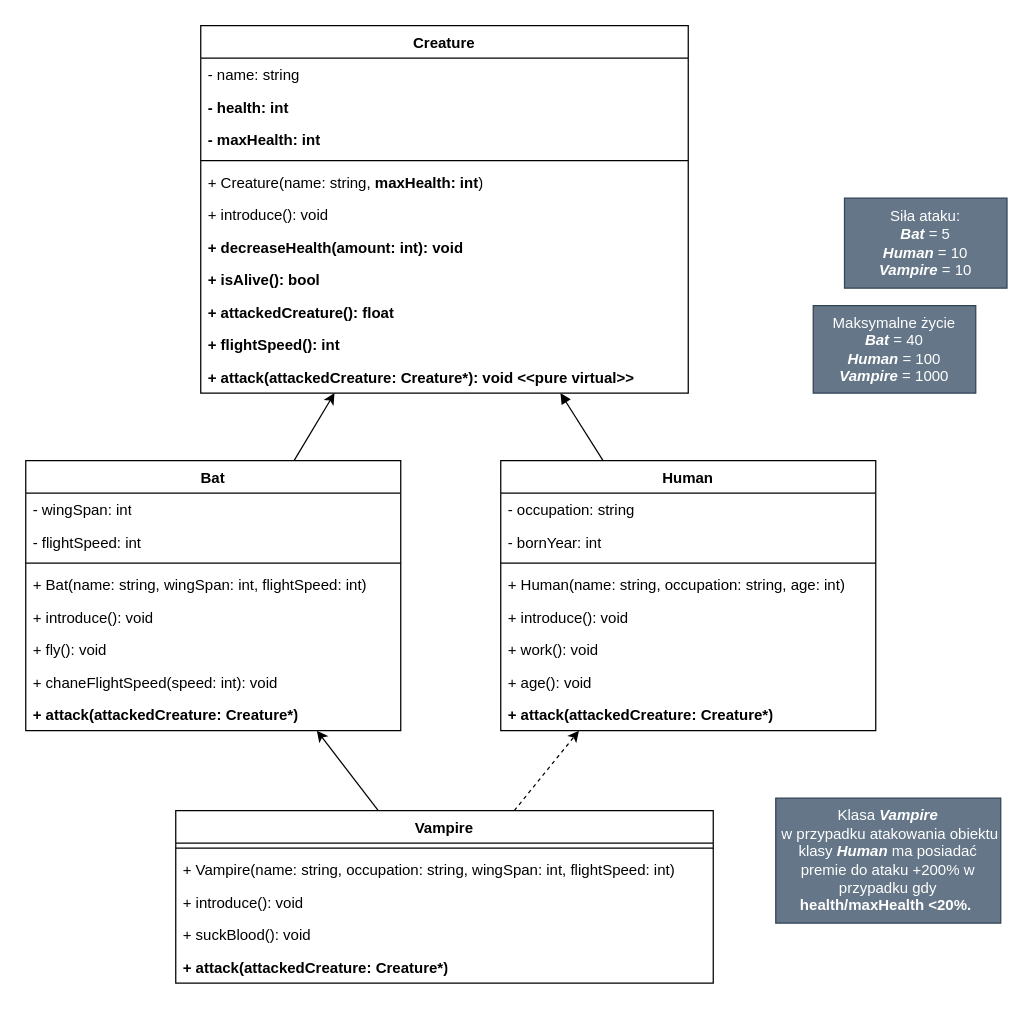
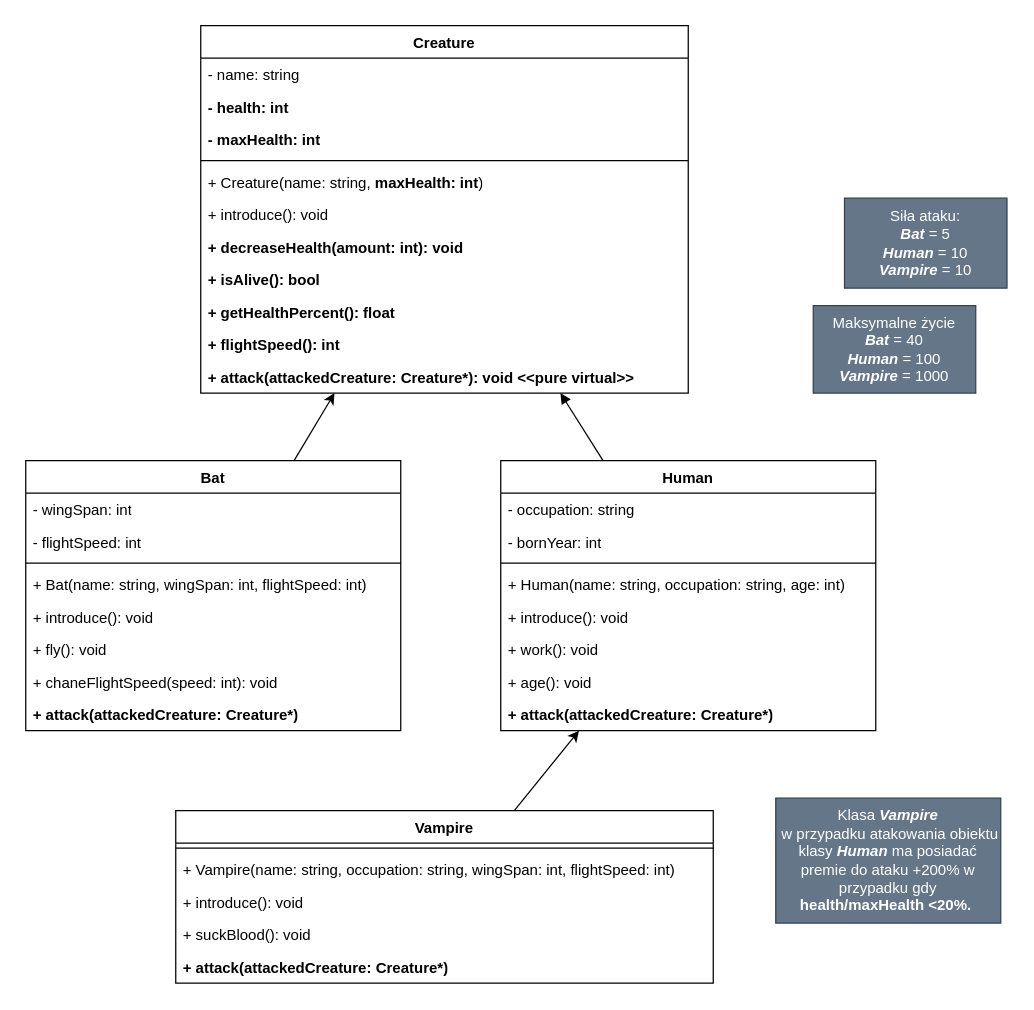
(314, 313) -> (312, 313)
(350, 774) -> none
(543, 775) -> (543, 775)
